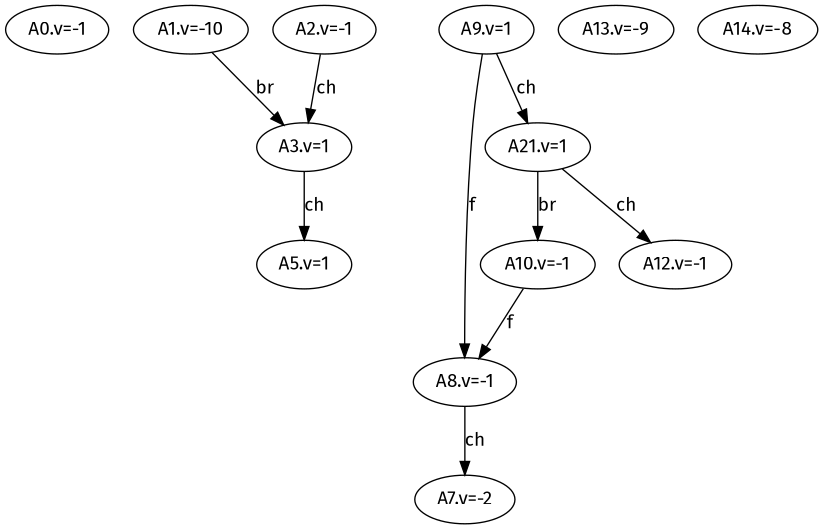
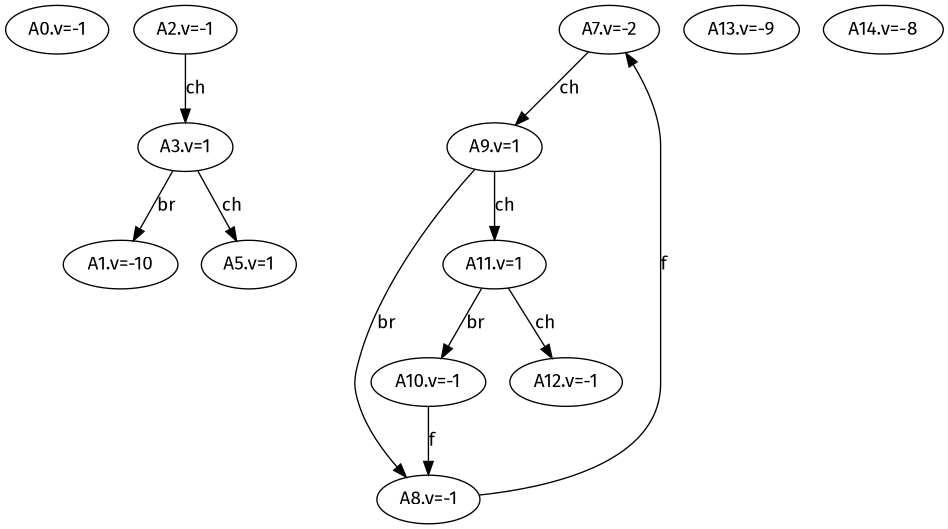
(243, 84) -> (157, 200)
none -> (557, 84)
(538, 147) -> (495, 265)
(472, 206) -> (387, 323)
(476, 441) -> (664, 265)
